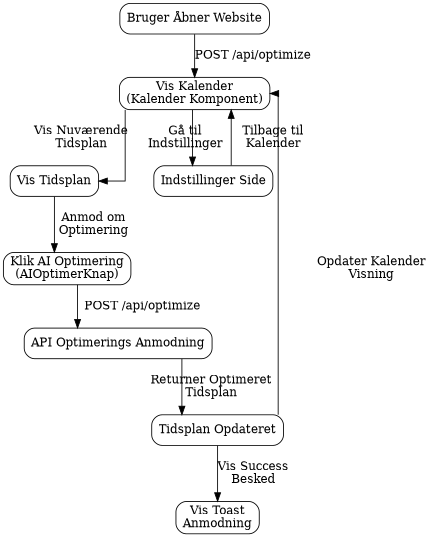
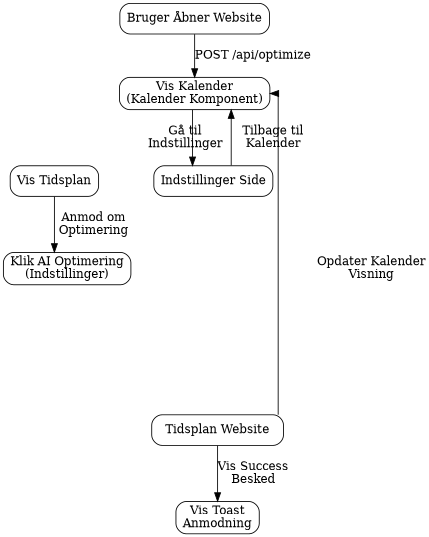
(125, 154) -> none
(67, 269) -> (67, 269)
(118, 343) -> none
(218, 430) -> (218, 430)
